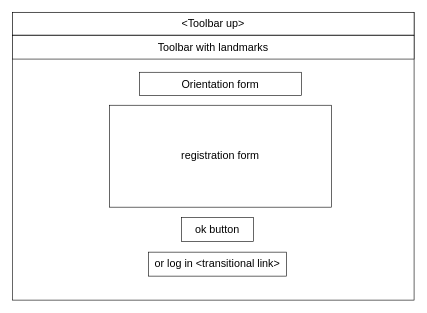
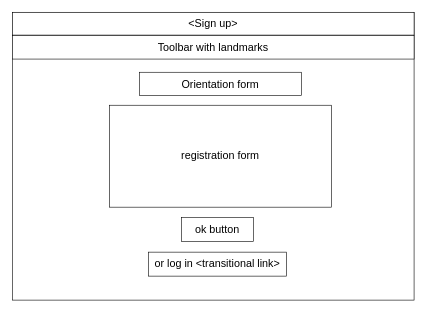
(213, 24) -> (213, 24)
